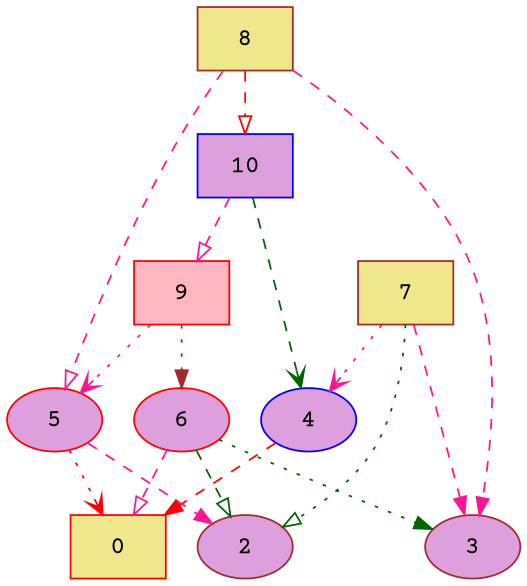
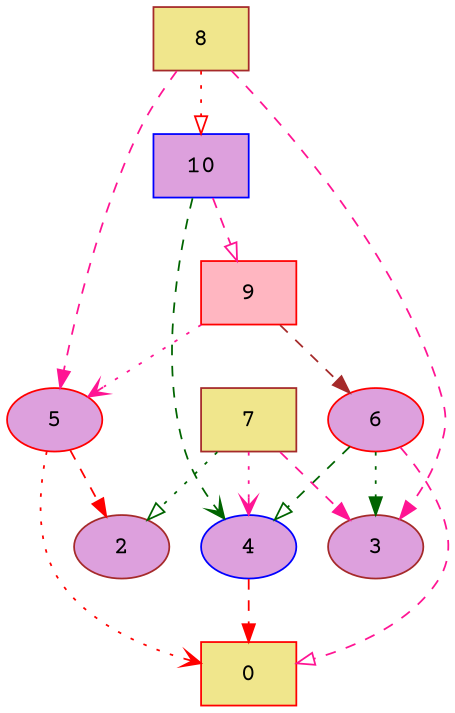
(245, 94) -> (201, 94)
(138, 217) -> (106, 215)
(182, 348) -> (308, 353)
(208, 473) -> (320, 475)
(140, 477) -> (84, 475)
